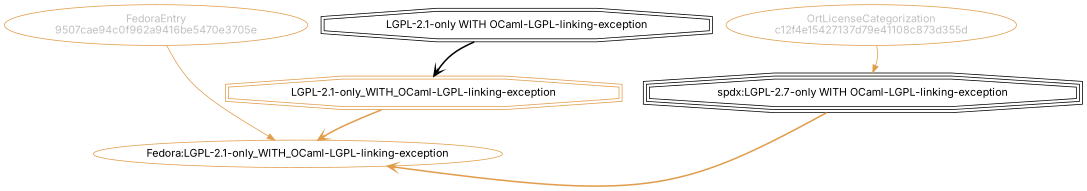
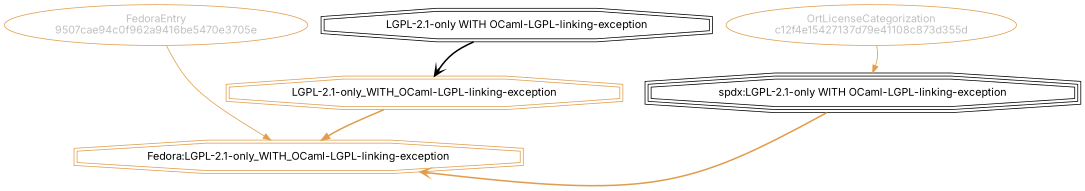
(863, 93) -> (863, 93)
(353, 122) -> (356, 122)
(298, 154) -> (299, 157)
